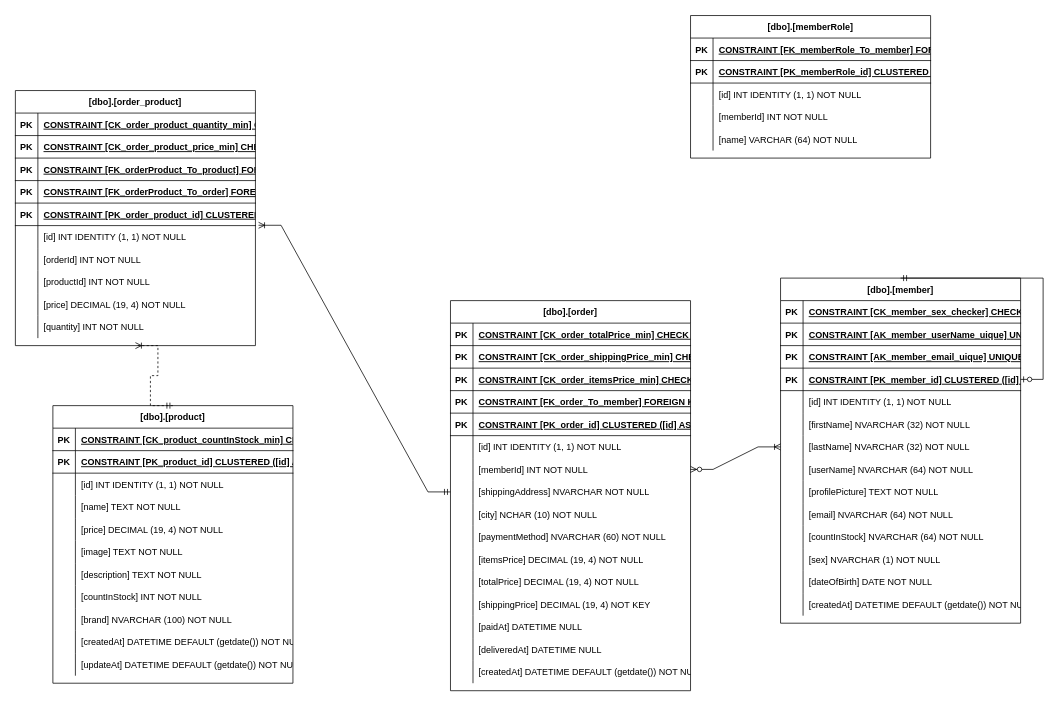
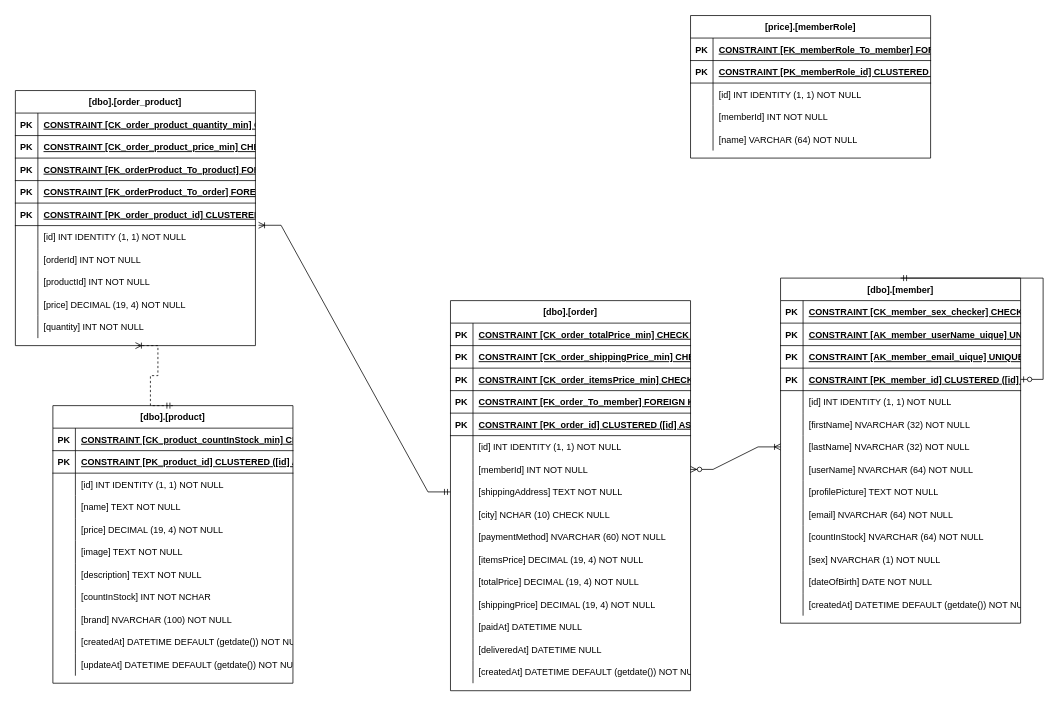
(810, 27) -> (810, 27)
(576, 492) -> (566, 492)
(560, 515) -> (565, 515)
(162, 597) -> (164, 597)
(569, 605) -> (571, 605)
